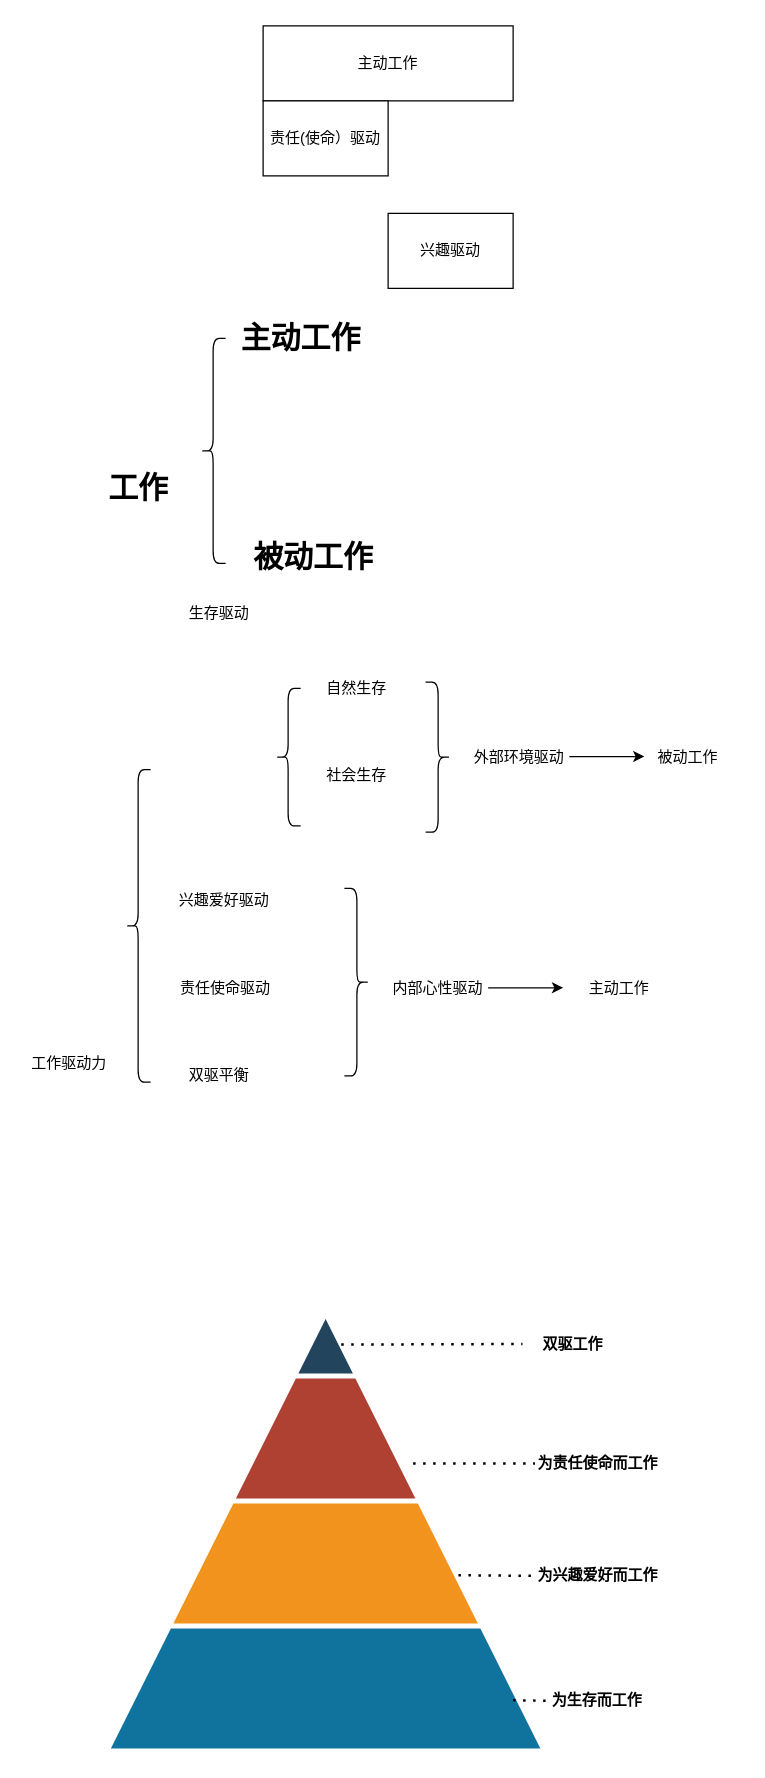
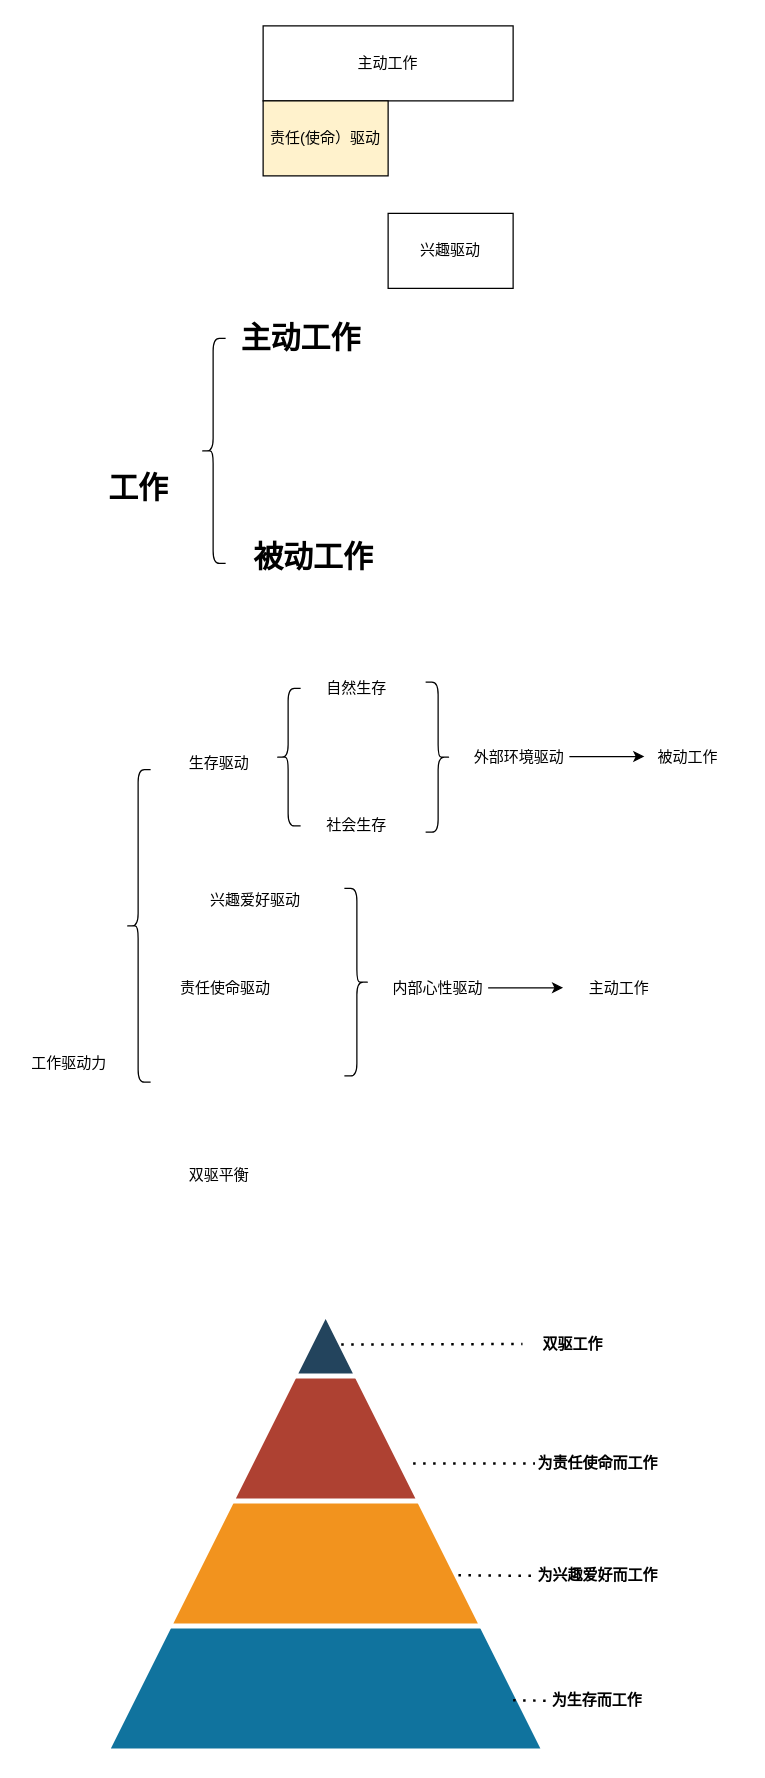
(326, 138) -> (326, 138)
(219, 613) -> (219, 763)
(357, 776) -> (357, 826)
(224, 901) -> (256, 901)
(219, 1076) -> (219, 1176)
